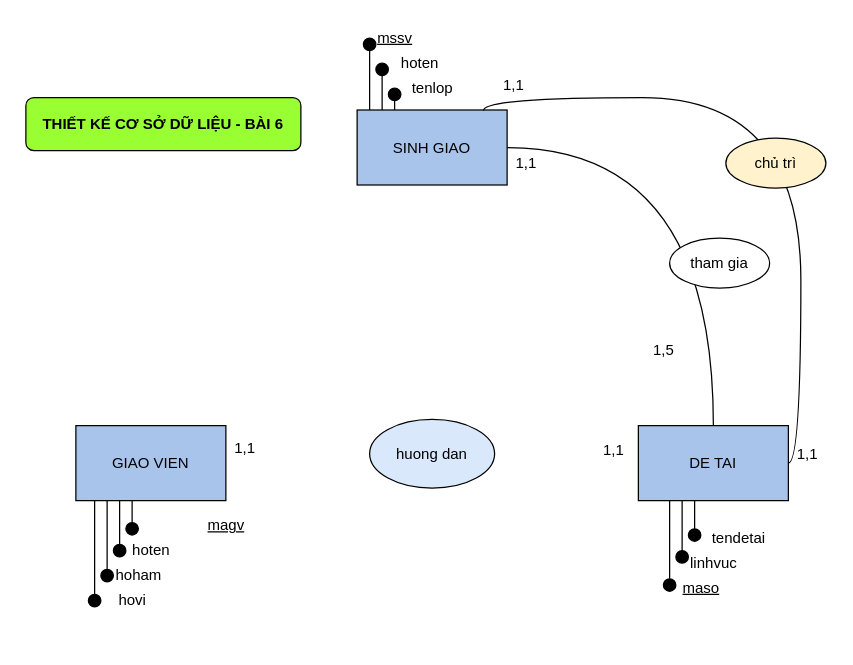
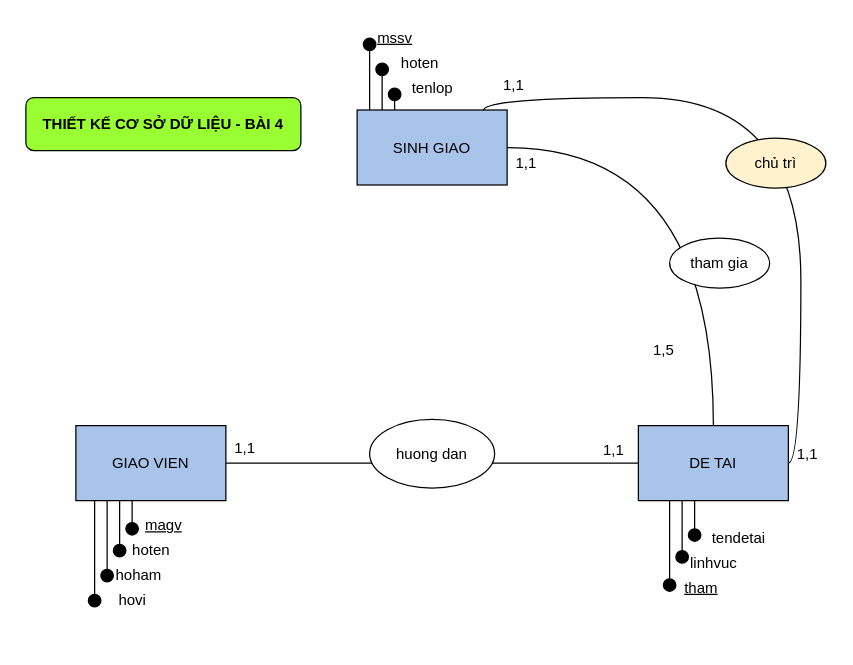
(163, 124) -> (163, 124)
(432, 454) -> (432, 454)
none -> (299, 463)
(226, 526) -> (163, 526)
(701, 588) -> (701, 588)
